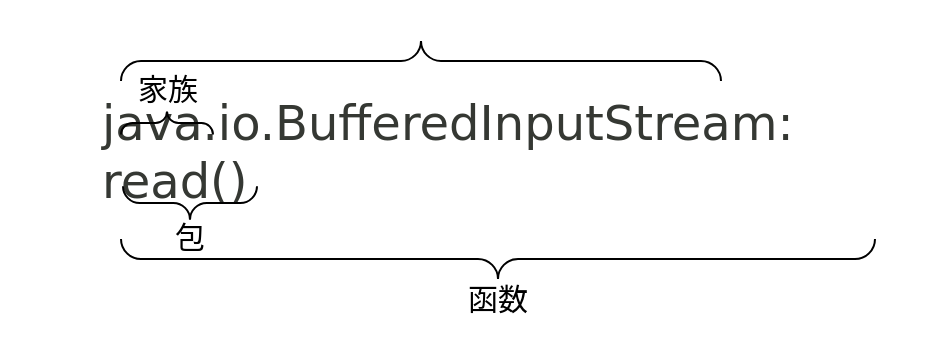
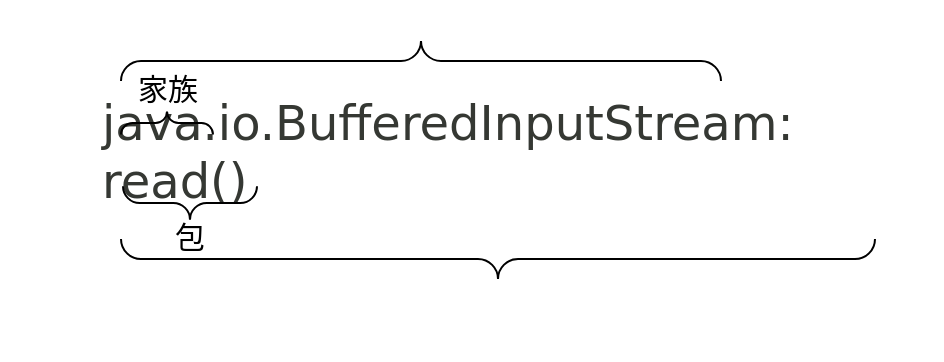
(498, 299) -> none
